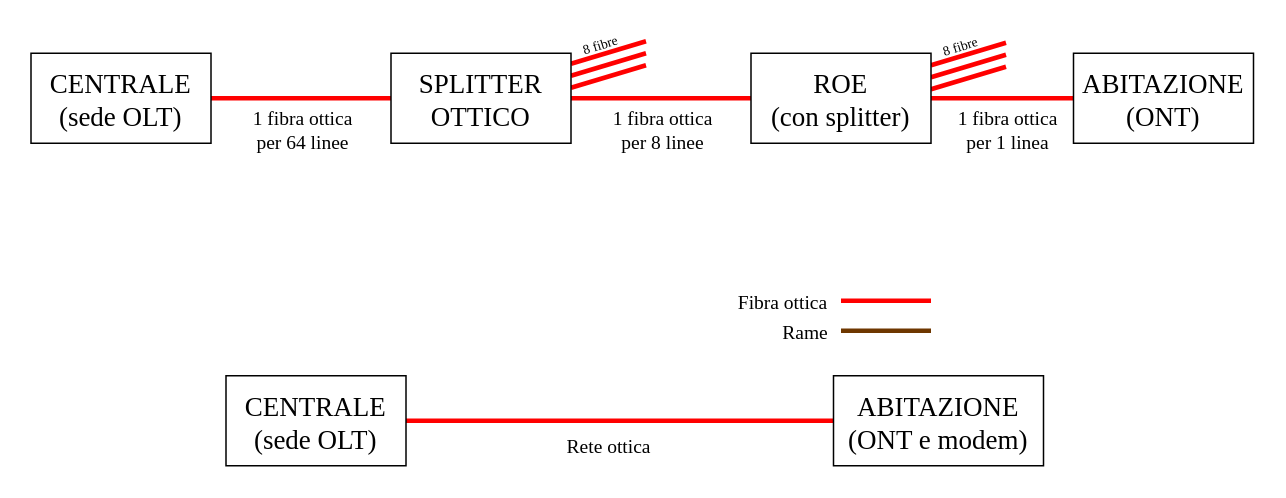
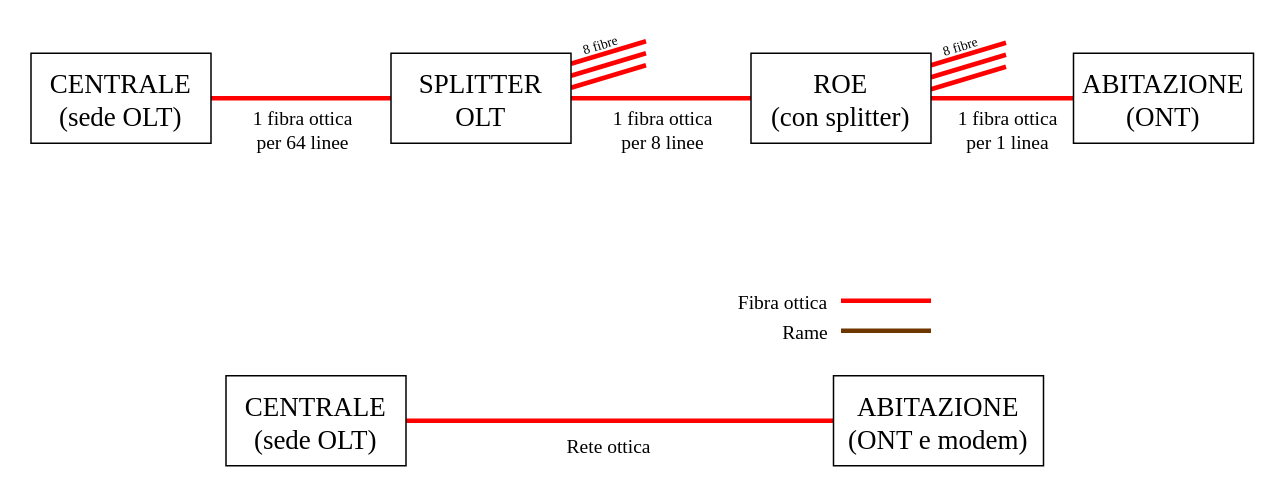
(481, 101) -> (481, 101)
